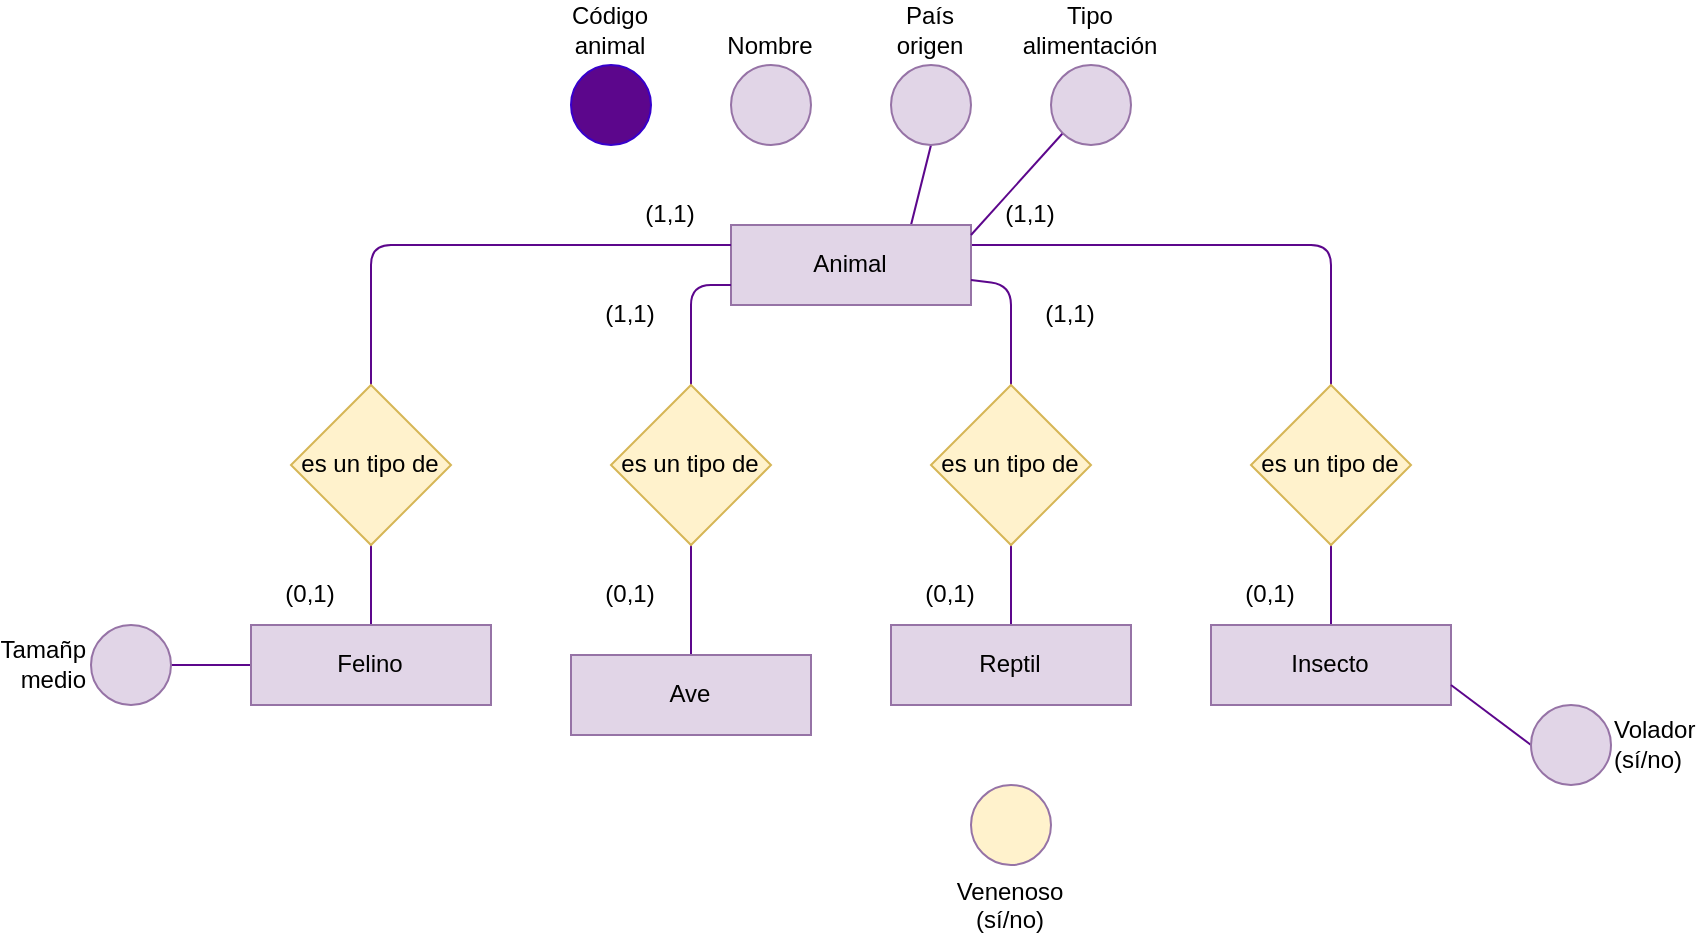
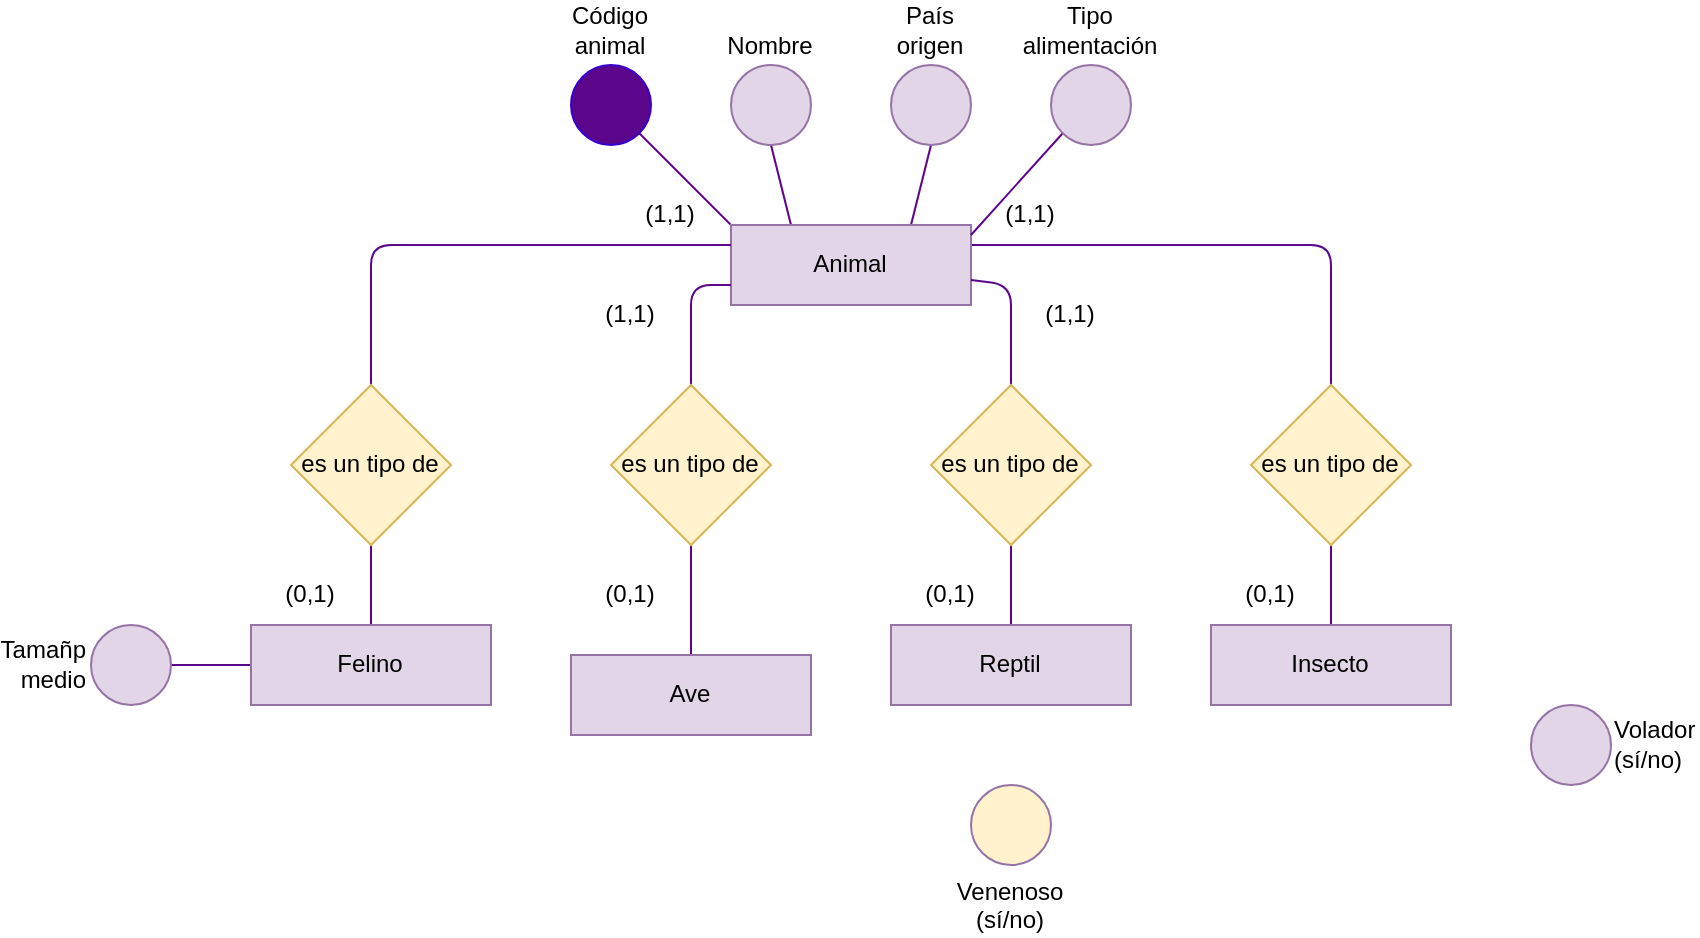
none -> (685, 179)
none -> (781, 185)
(1491, 715) -> none
